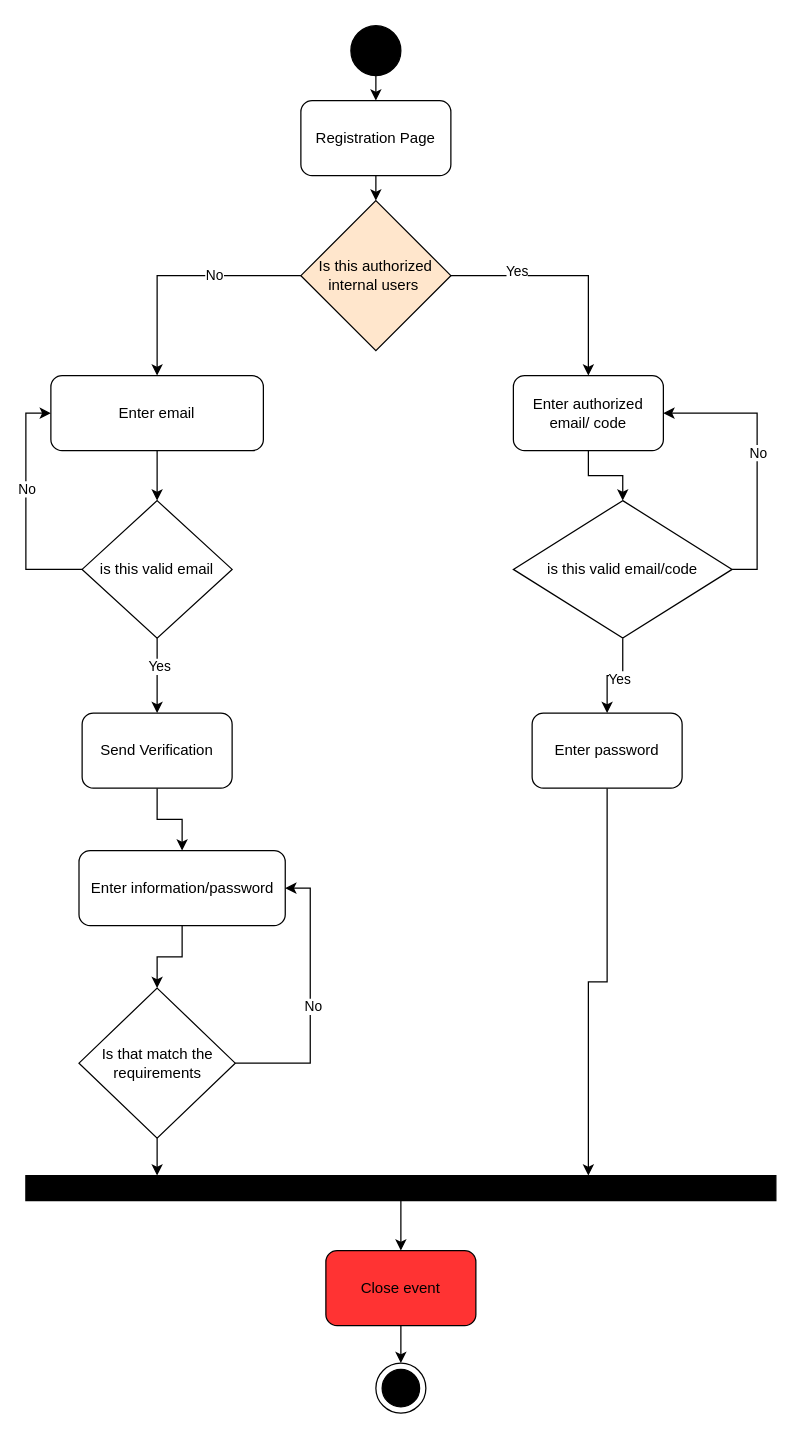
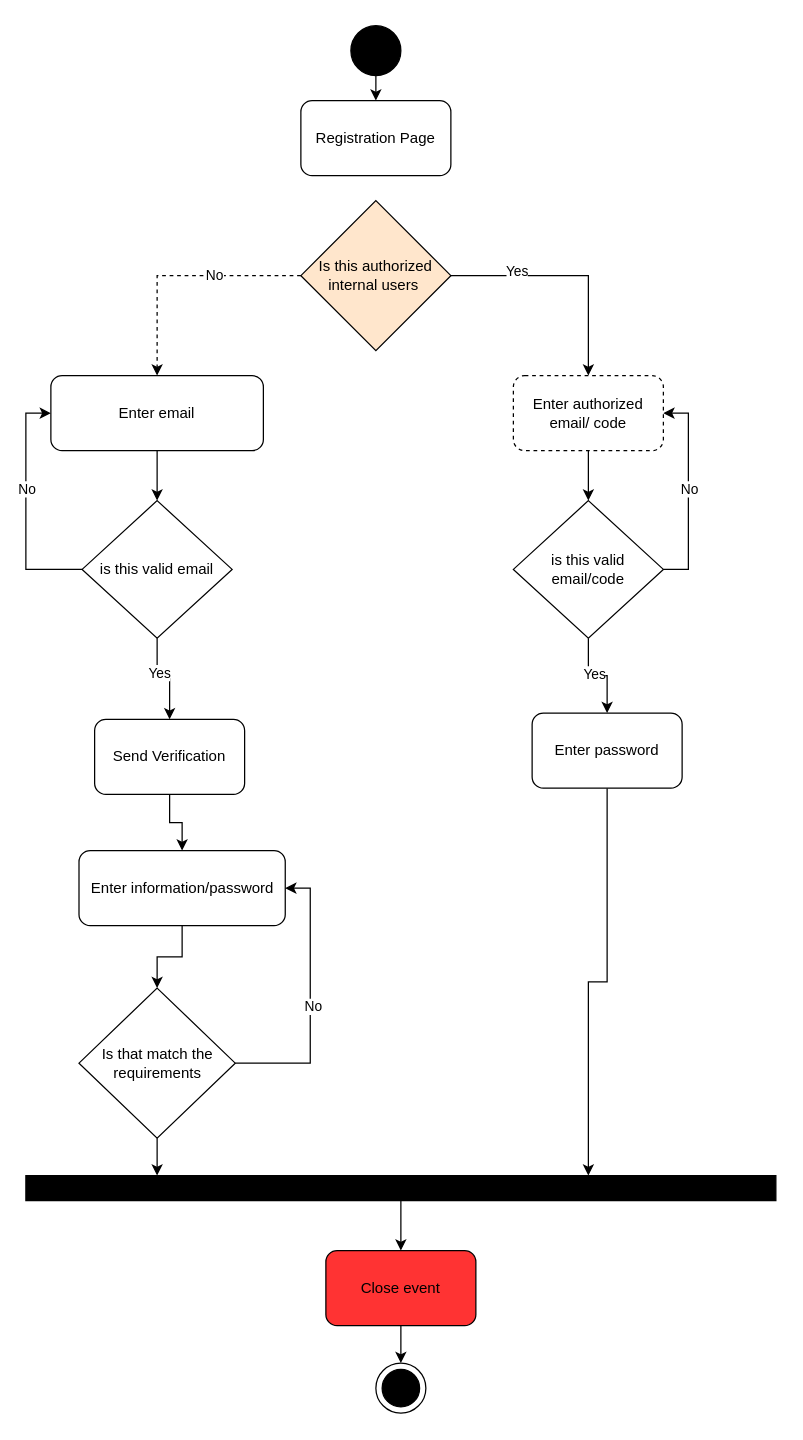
(376, 184) -> none
(157, 296) -> (157, 296)
(588, 413) -> (588, 413)
(623, 569) -> (588, 569)
(157, 751) -> (169, 757)
